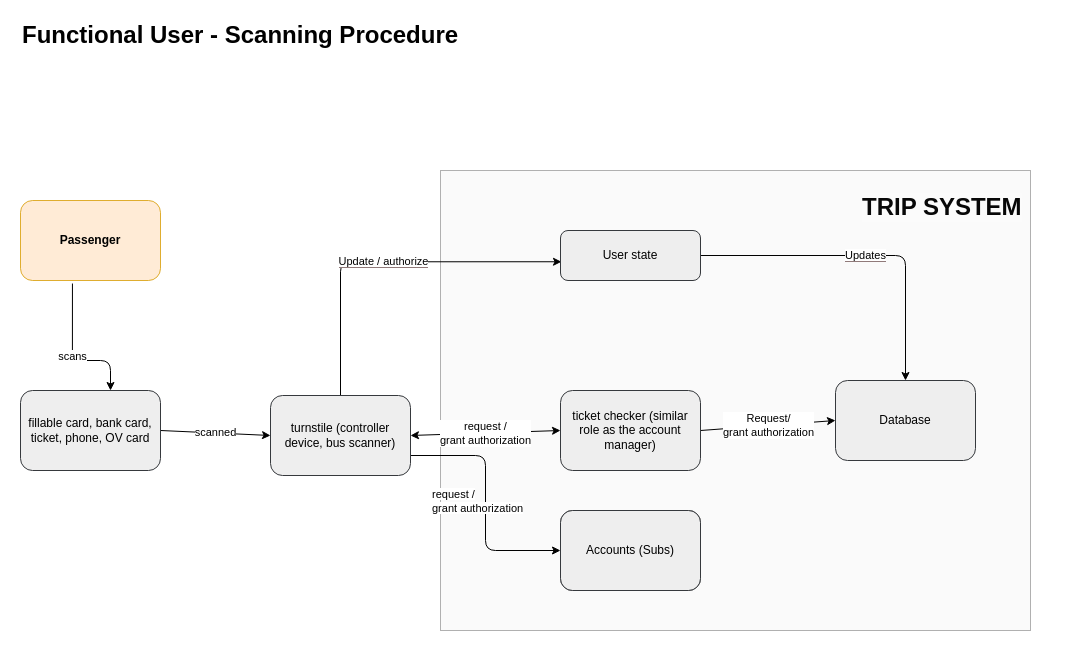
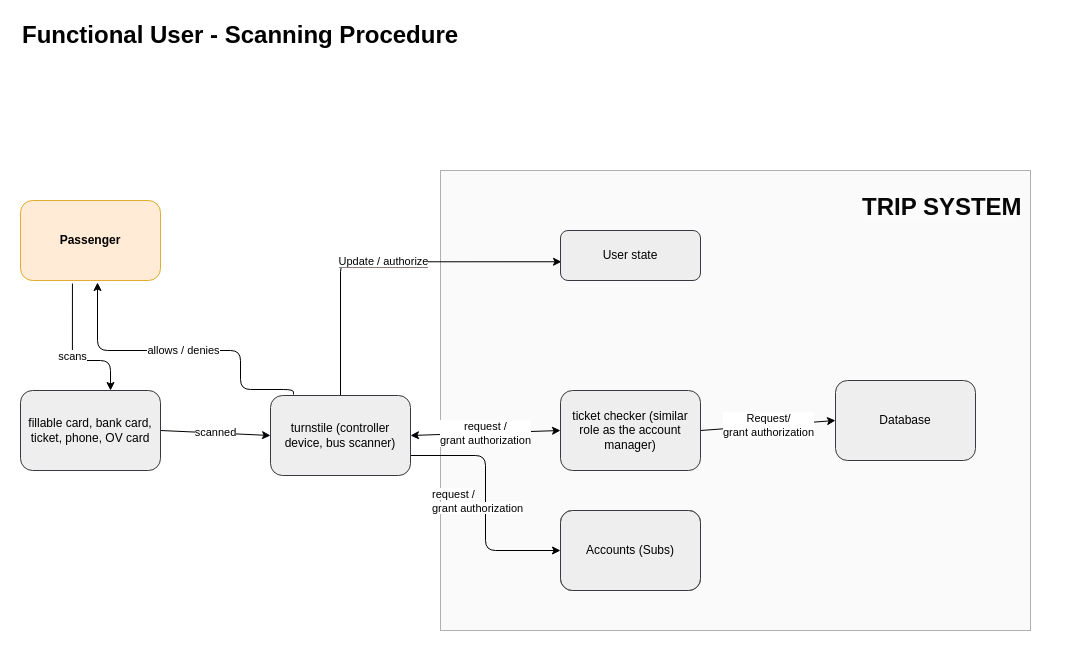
(857, 256) -> none
none -> (181, 351)
